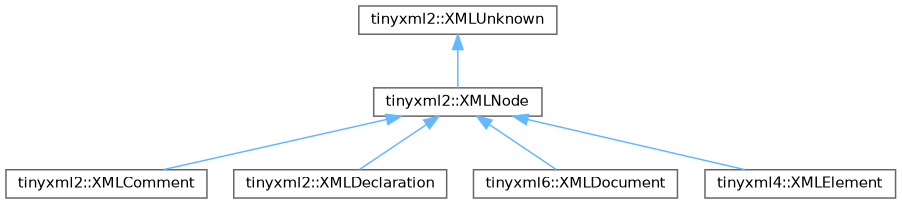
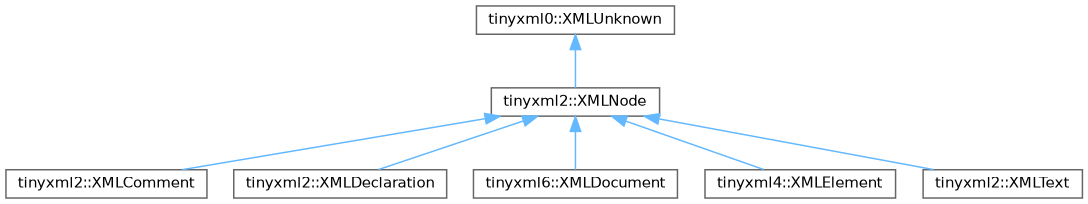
(458, 20) -> (575, 20)
none -> (1003, 184)
